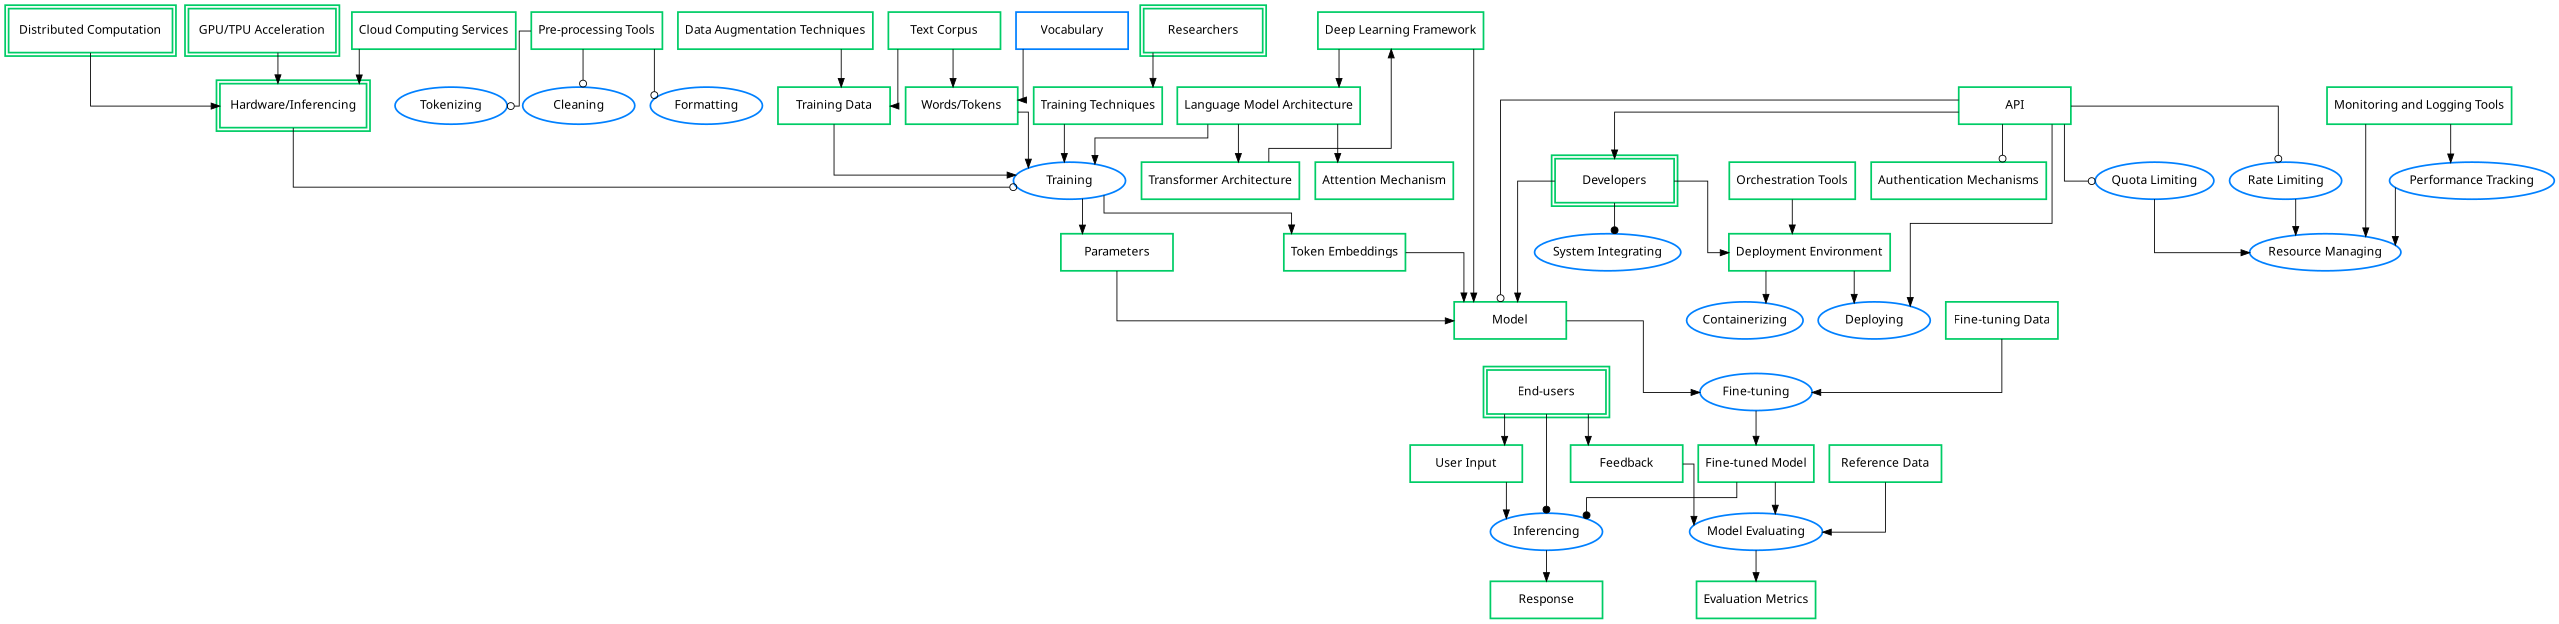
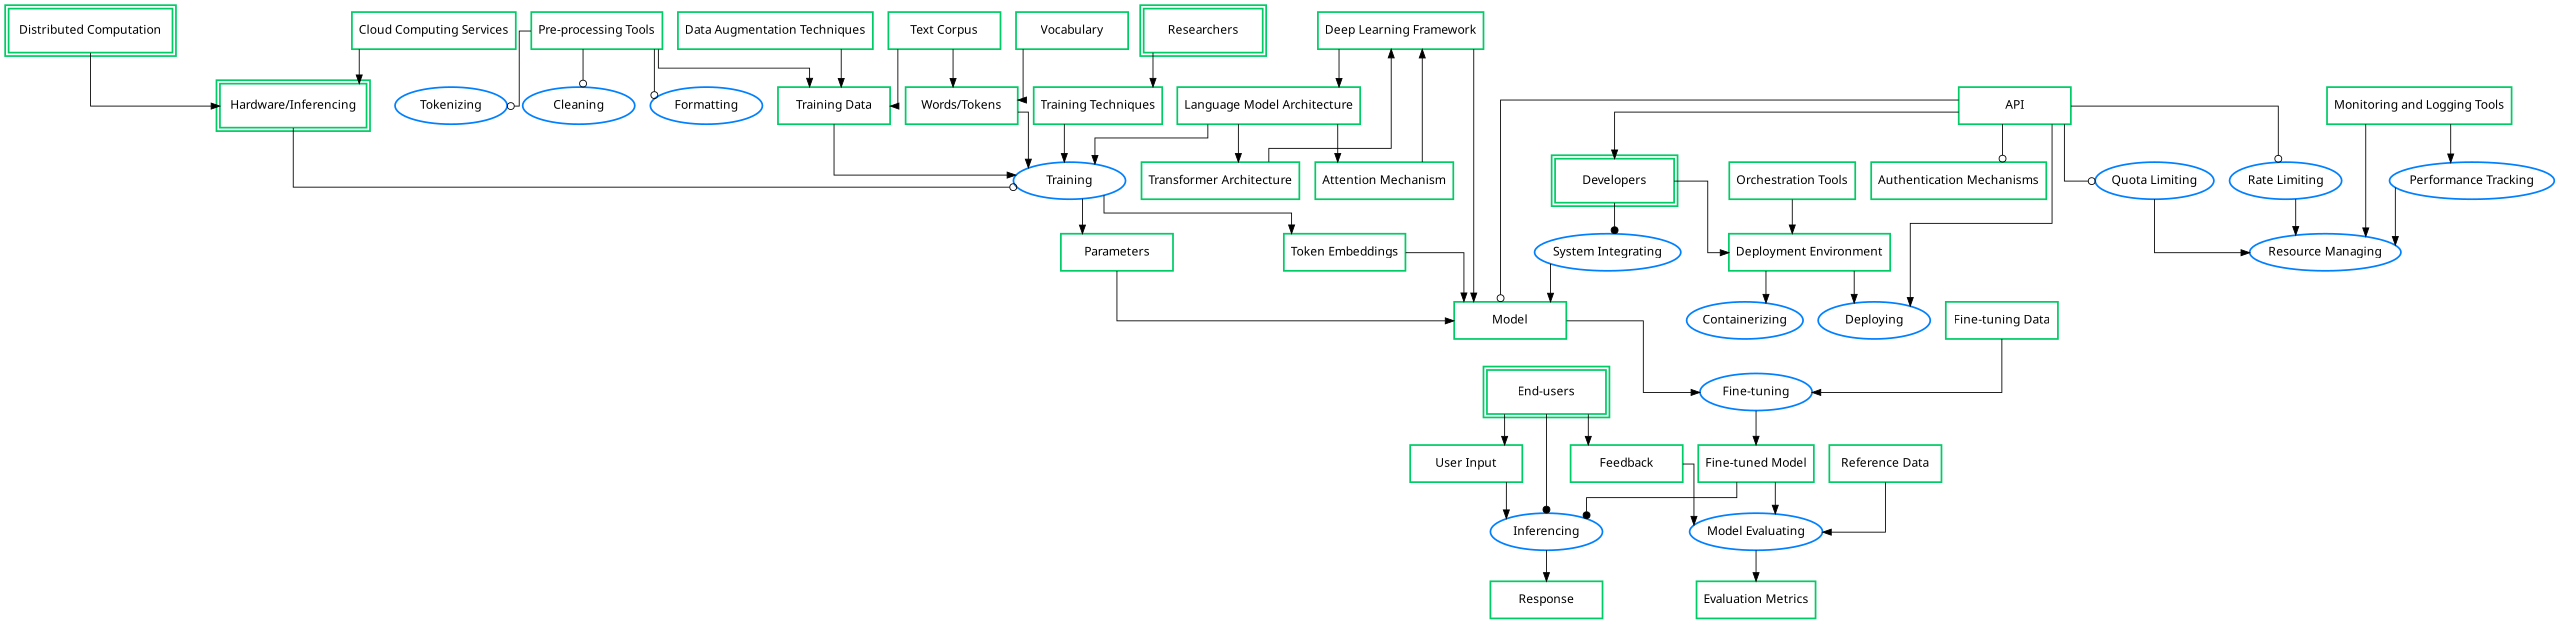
(262, 31) -> none
(1072, 31) -> (1072, 31)
none -> (730, 68)
none -> (1422, 110)
(1518, 218) -> (1551, 279)
